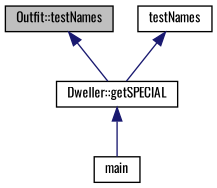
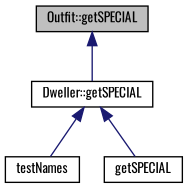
(59, 19) -> (92, 19)
(142, 62) -> (63, 138)
(117, 170) -> (143, 170)
